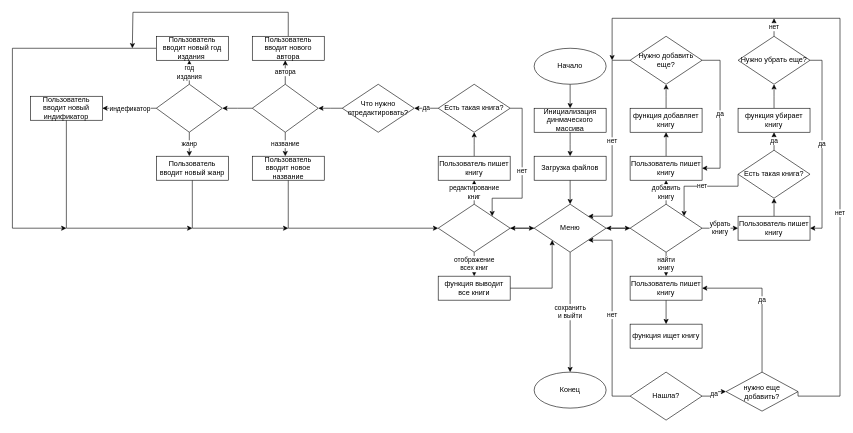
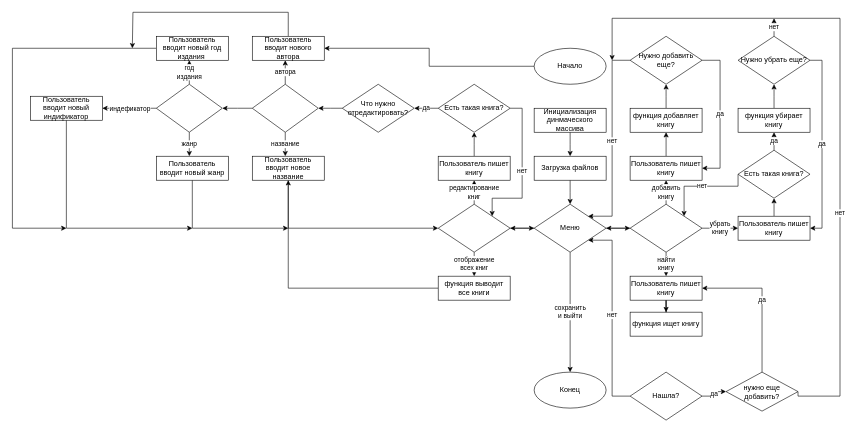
(570, 102) -> (429, 48)
(552, 245) -> (334, 288)
(666, 336) -> (666, 324)
